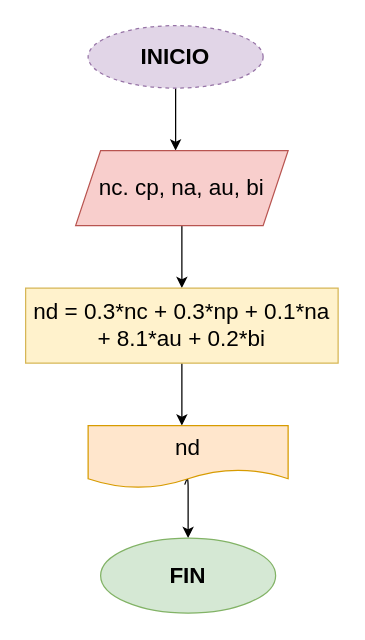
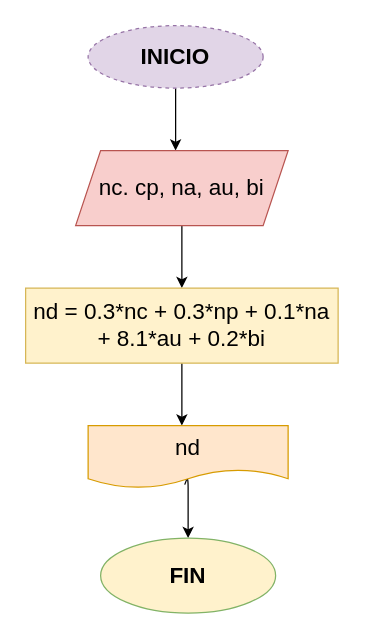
(188, 576) -> (188, 576)
